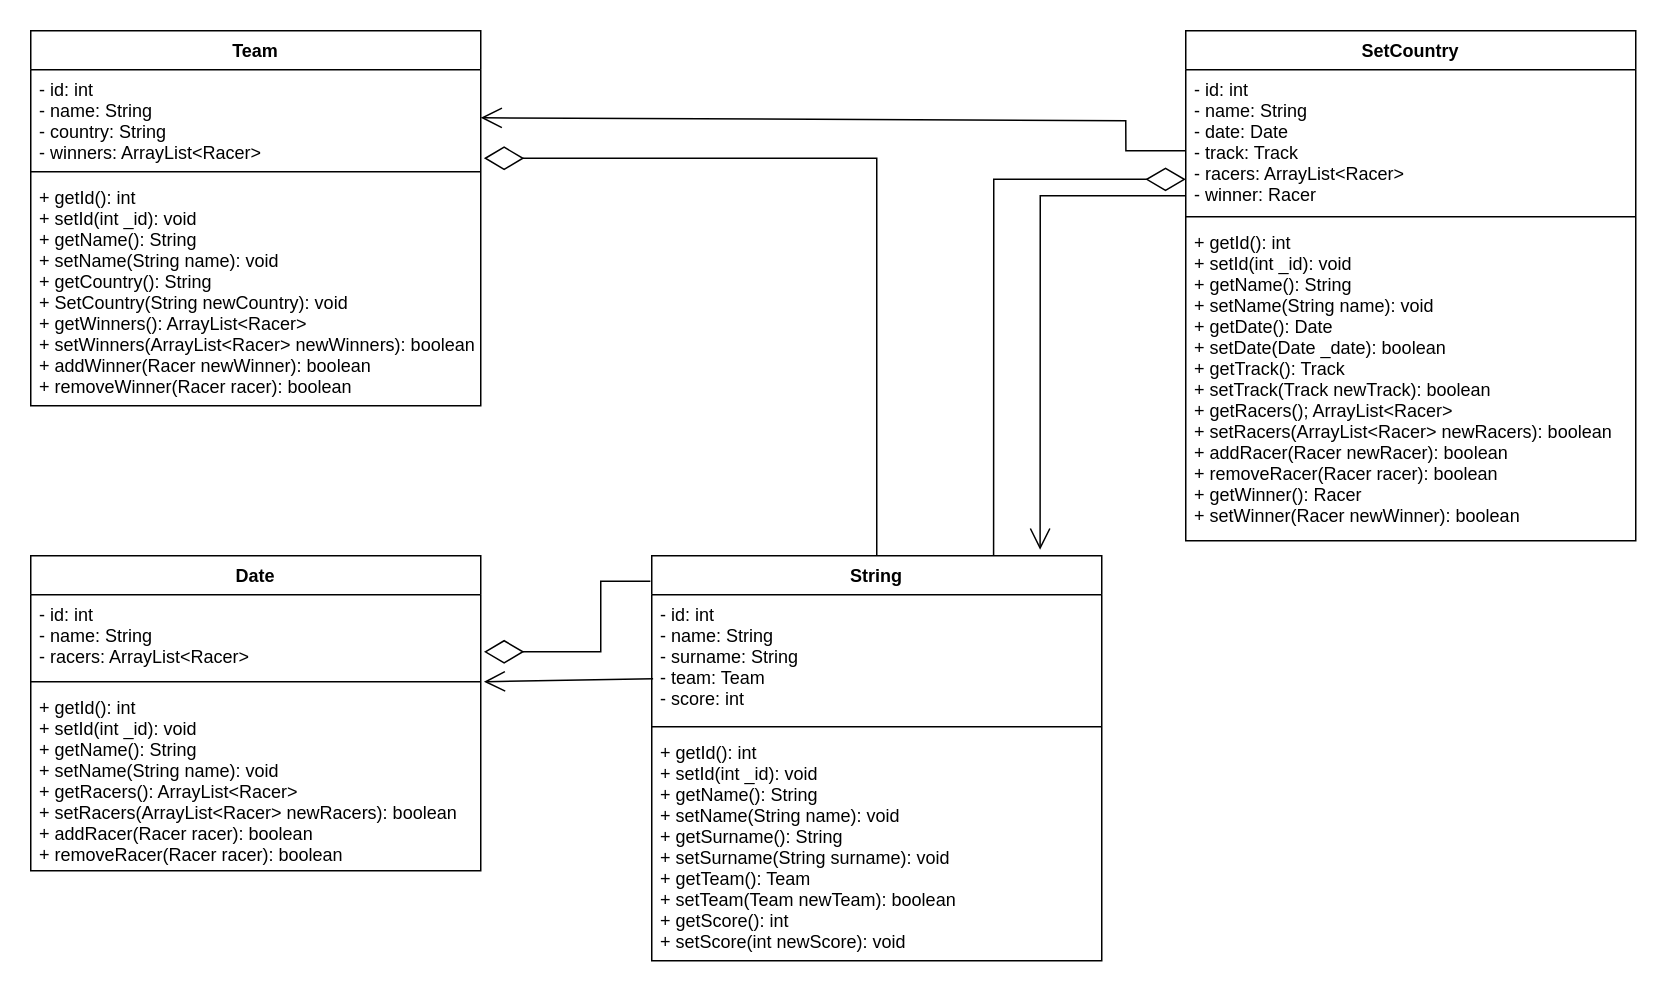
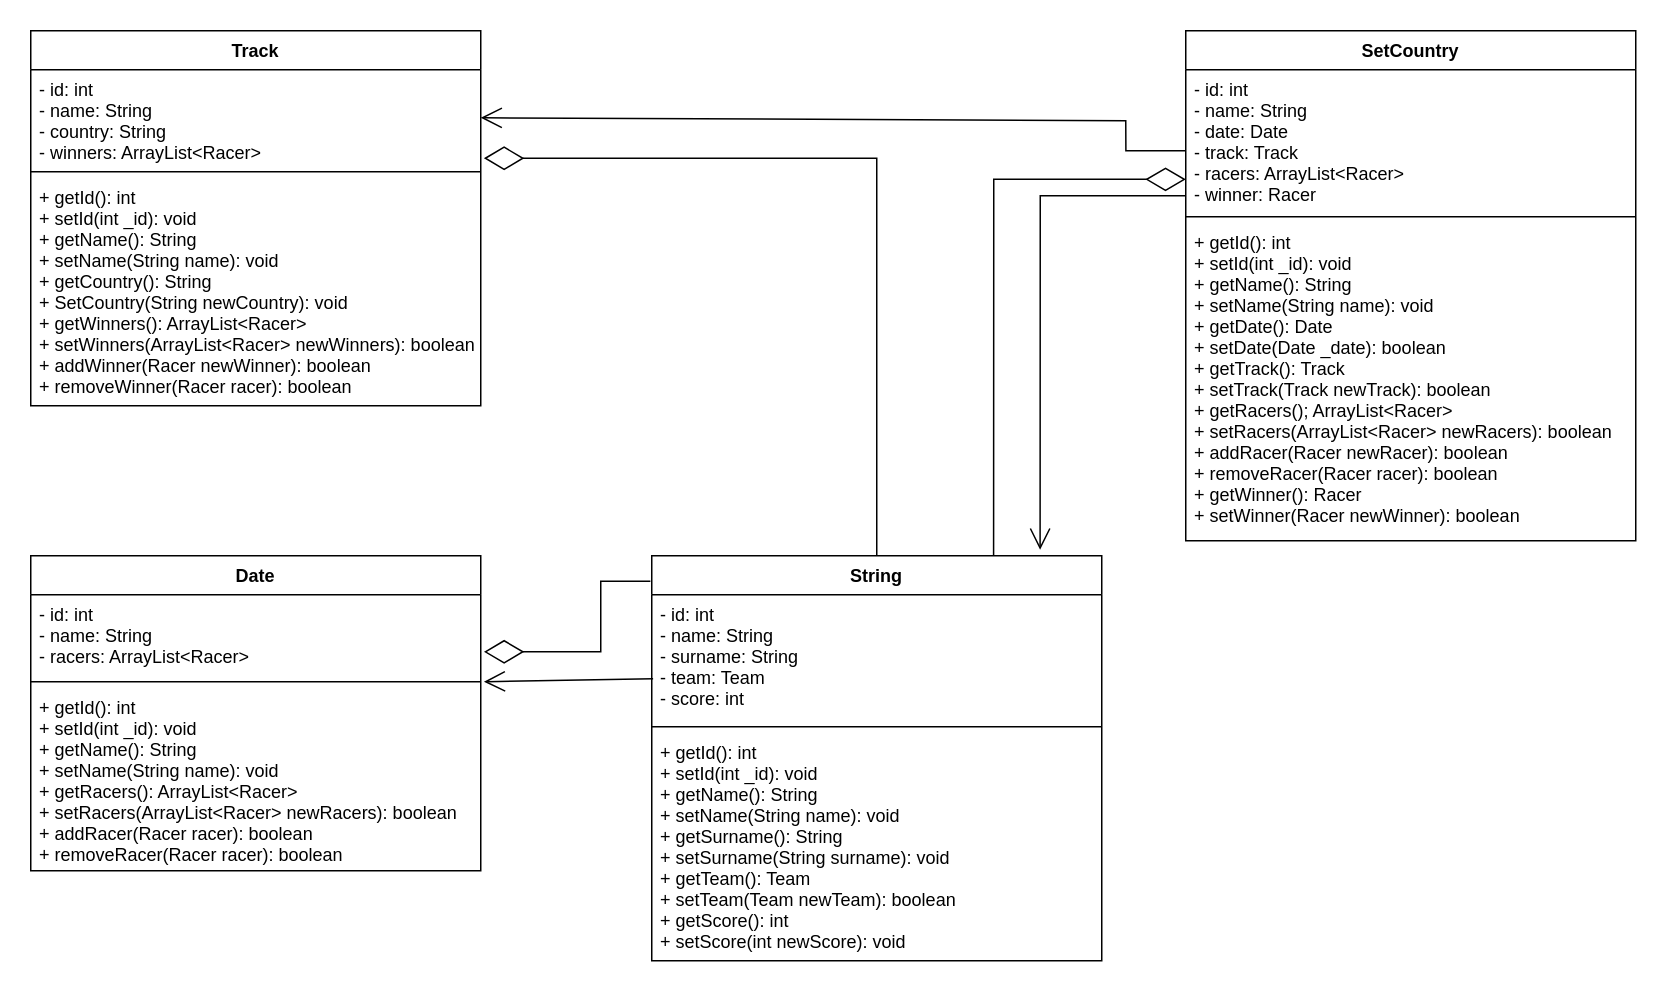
(255, 51) -> (255, 51)
